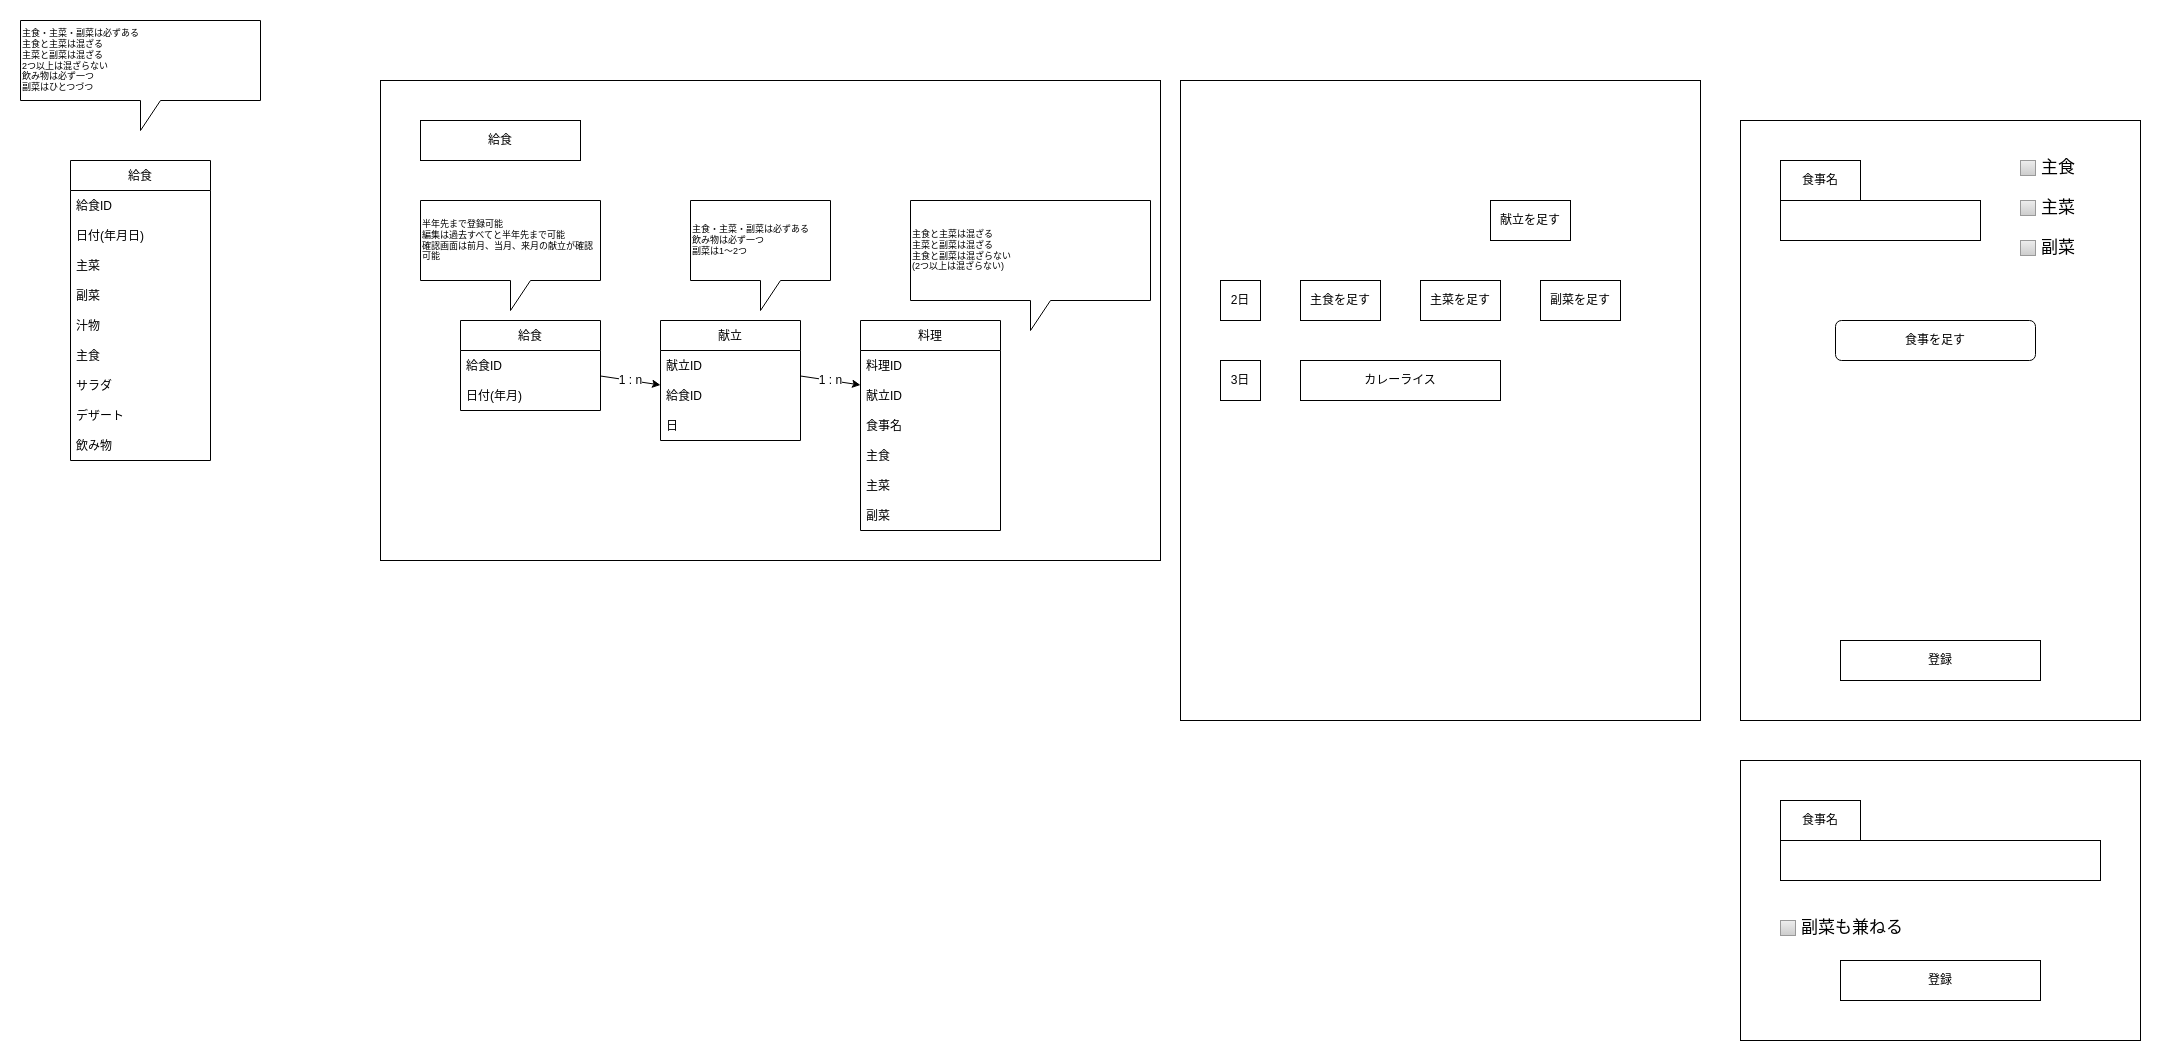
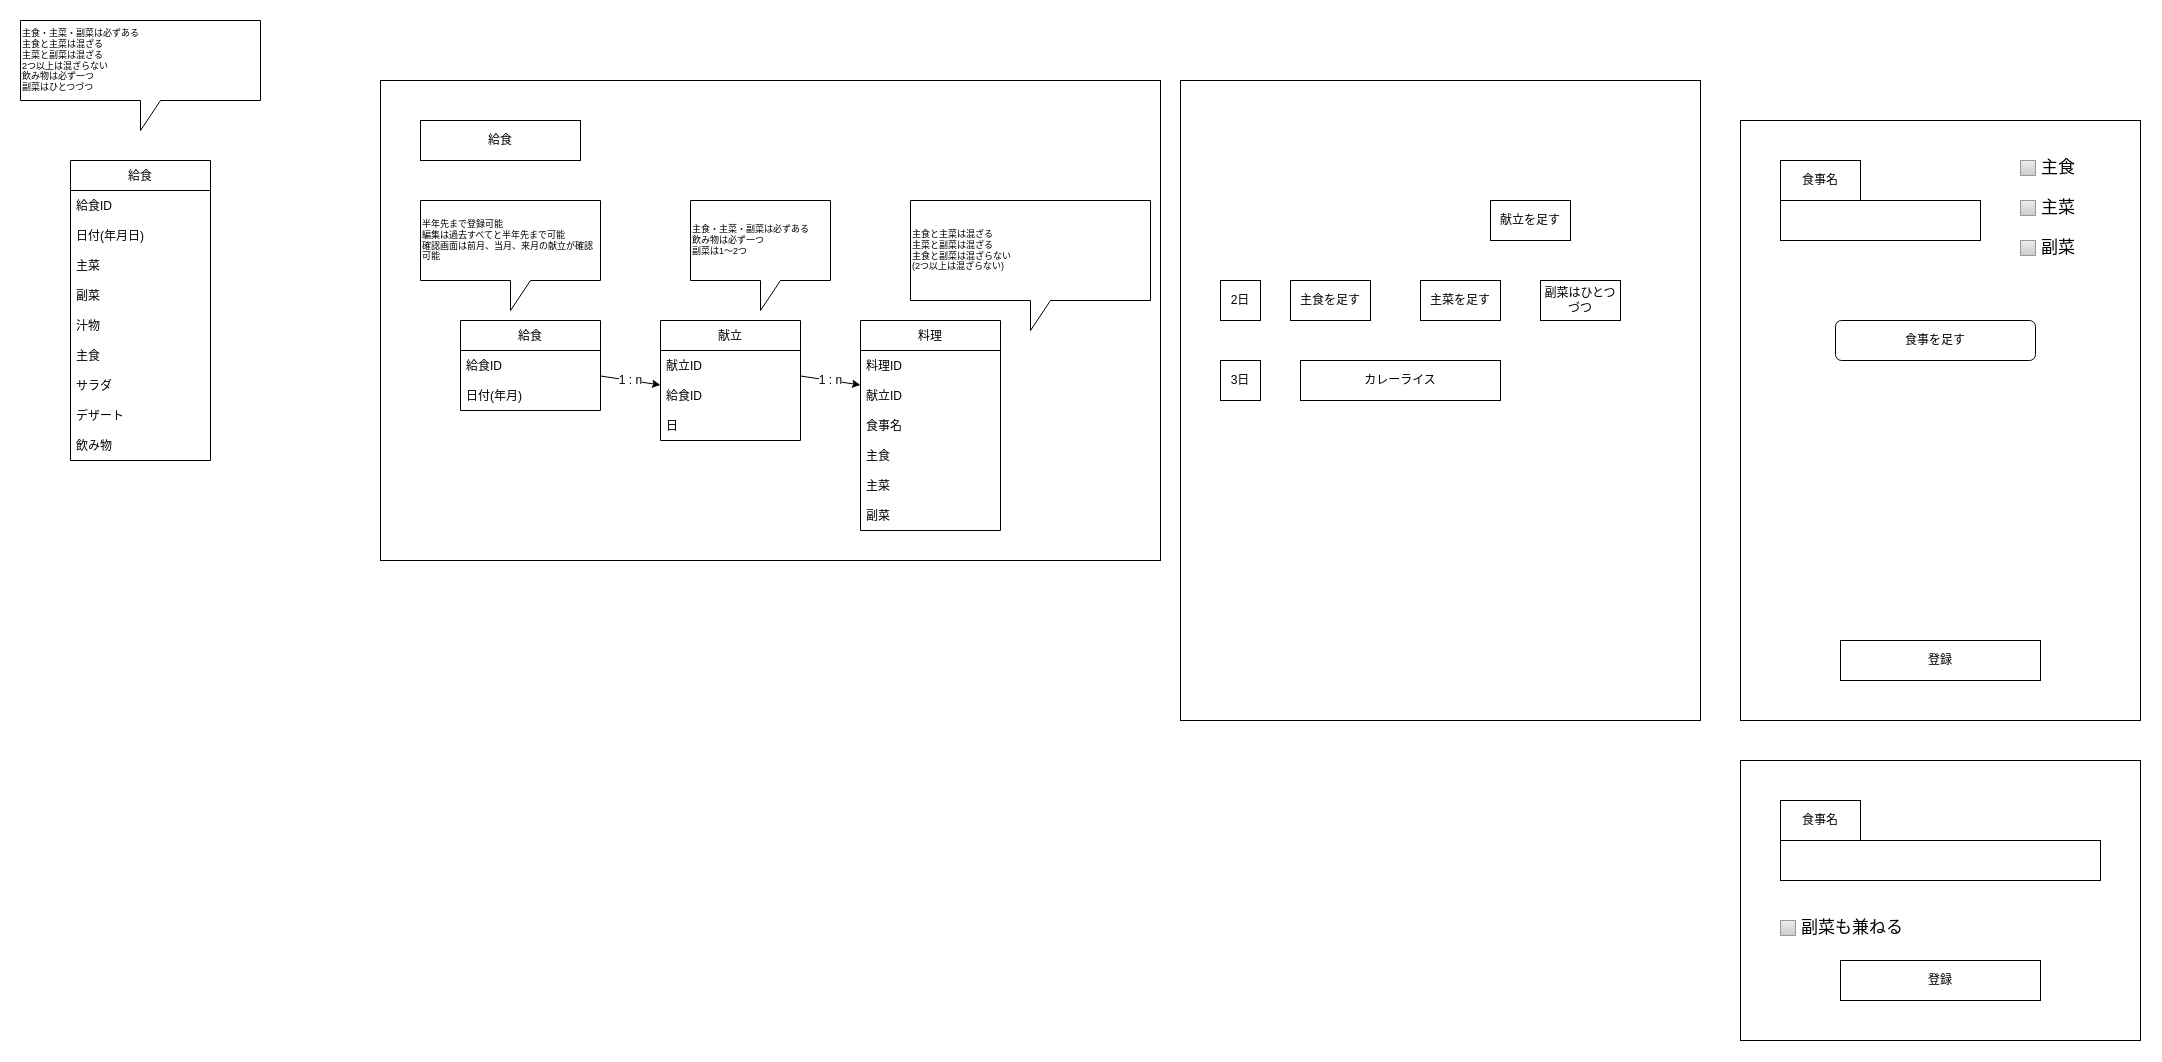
(1341, 301) -> (1331, 301)
(1581, 301) -> (1581, 301)
